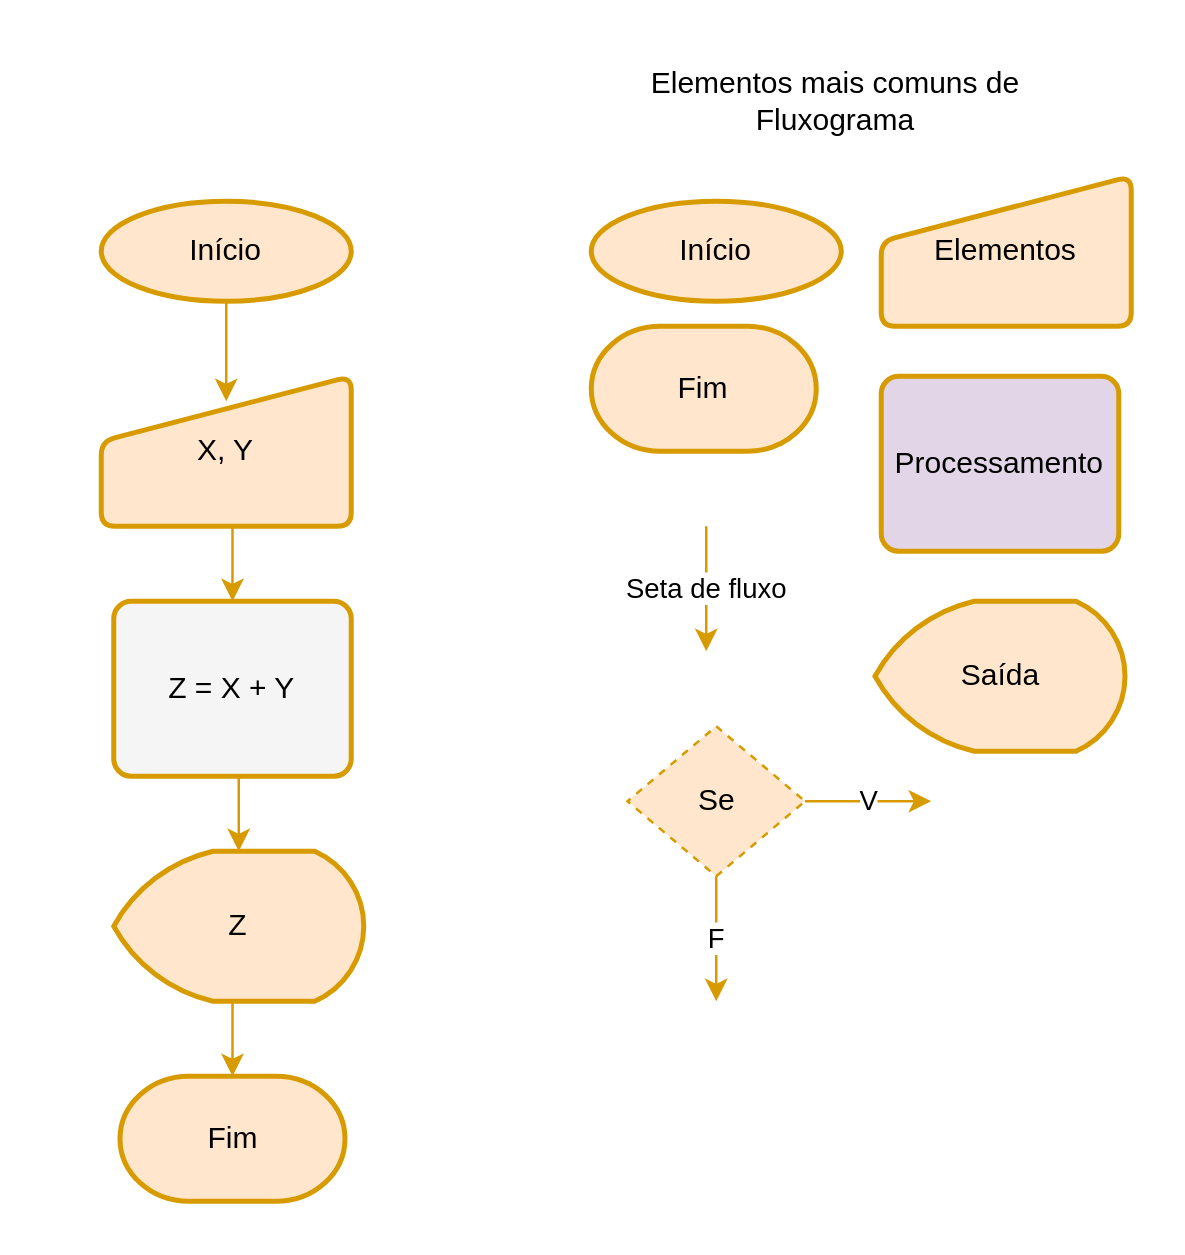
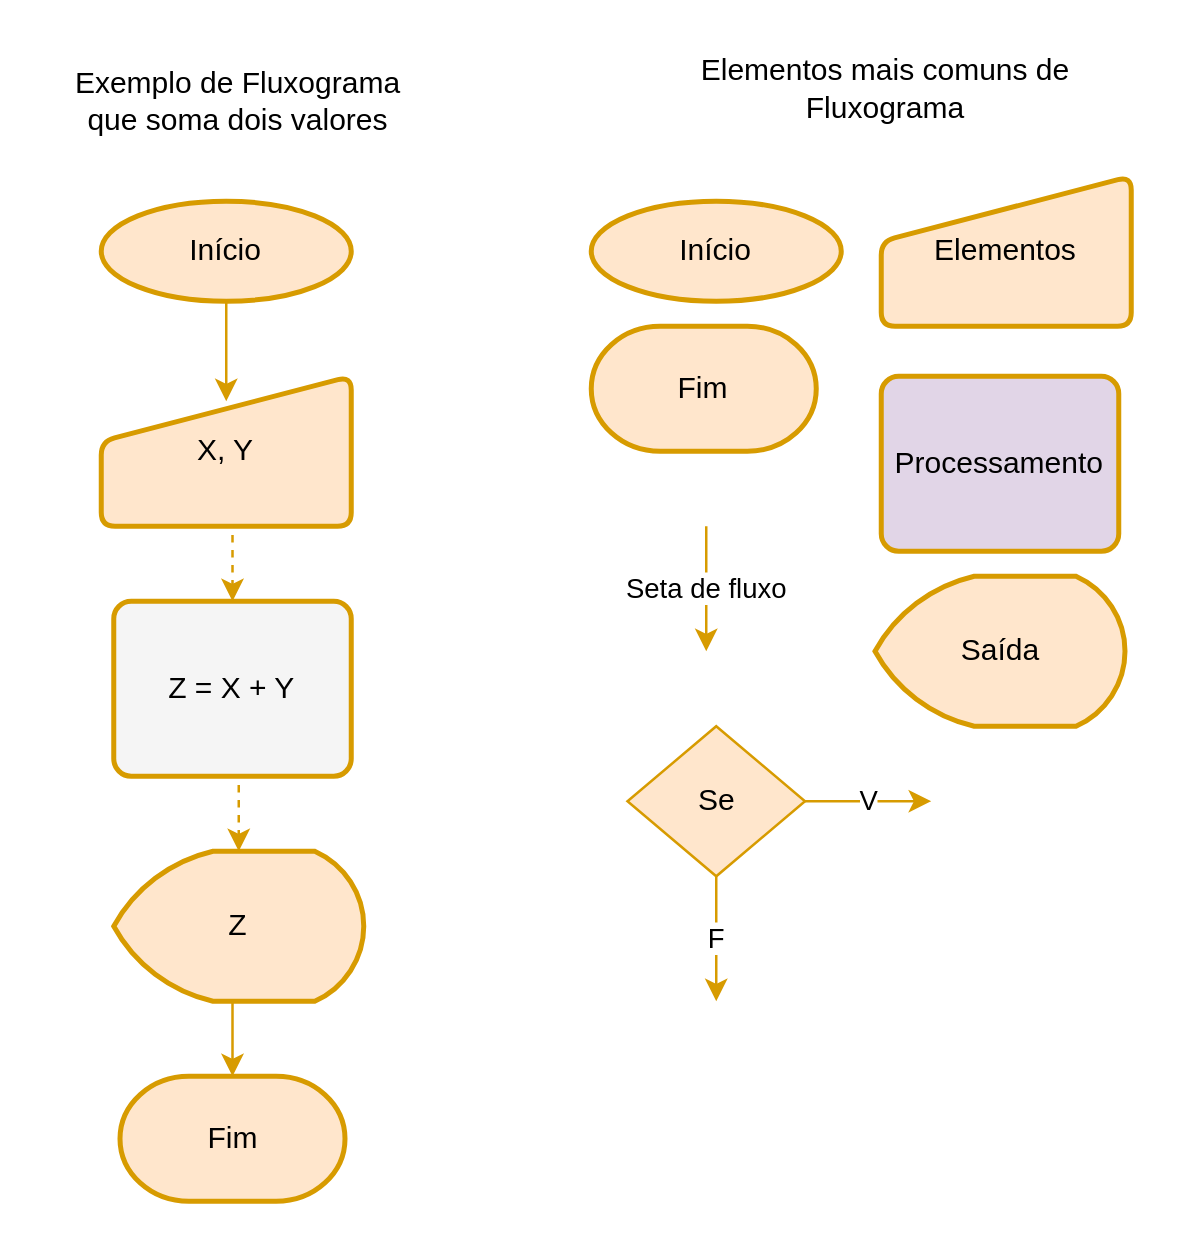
none -> (239, 101)
(836, 101) -> (886, 89)
(233, 556) -> (233, 556)
(1000, 676) -> (1000, 651)
(716, 801) -> (716, 801)
(239, 806) -> (239, 806)
